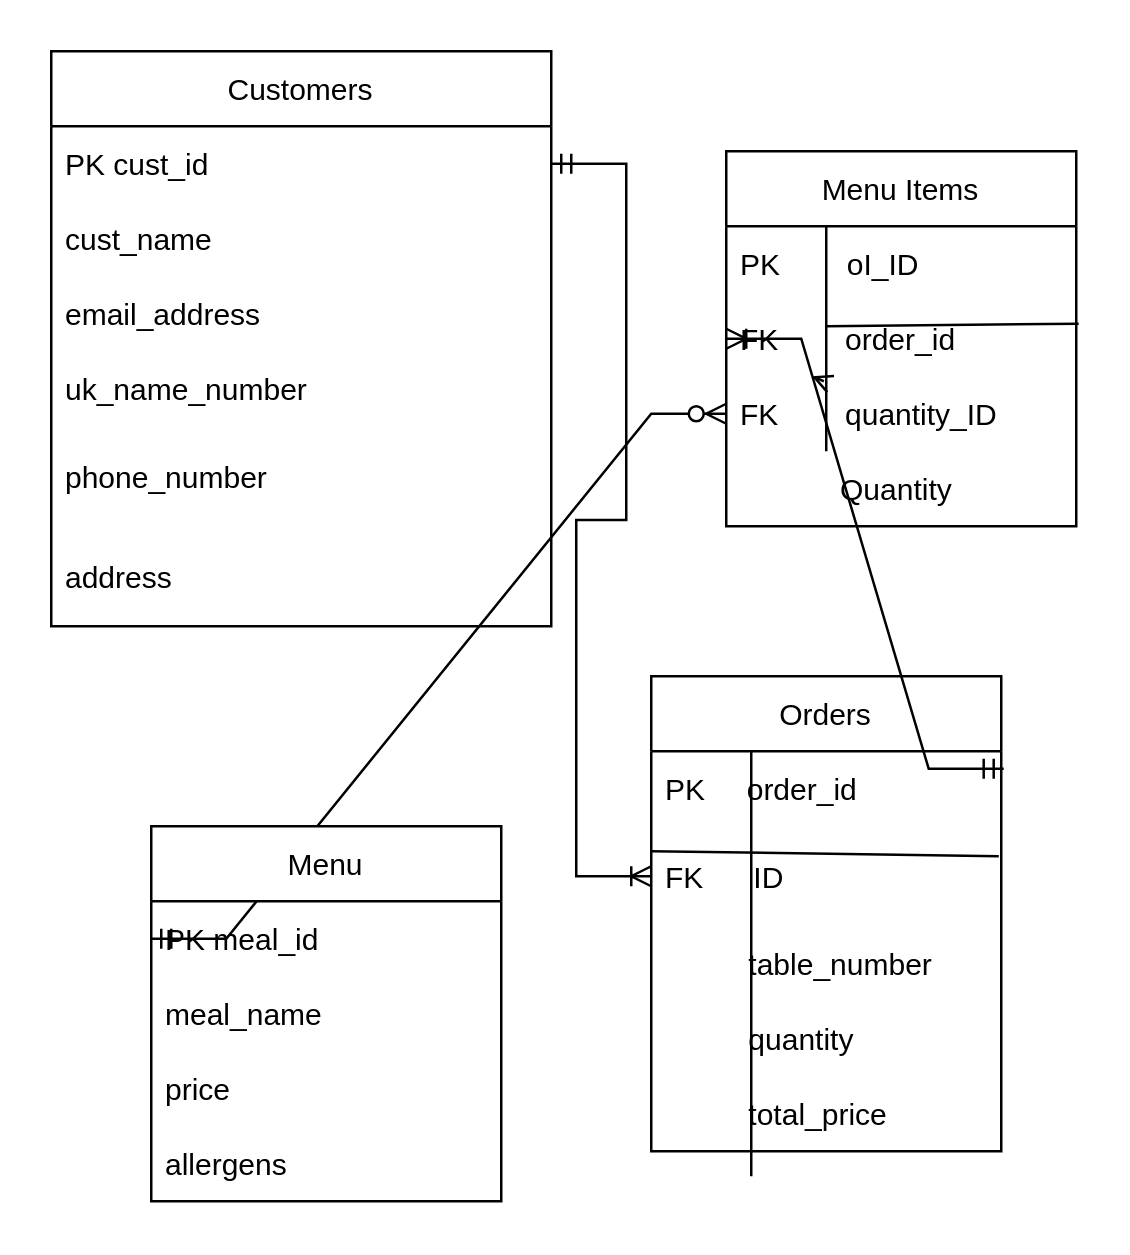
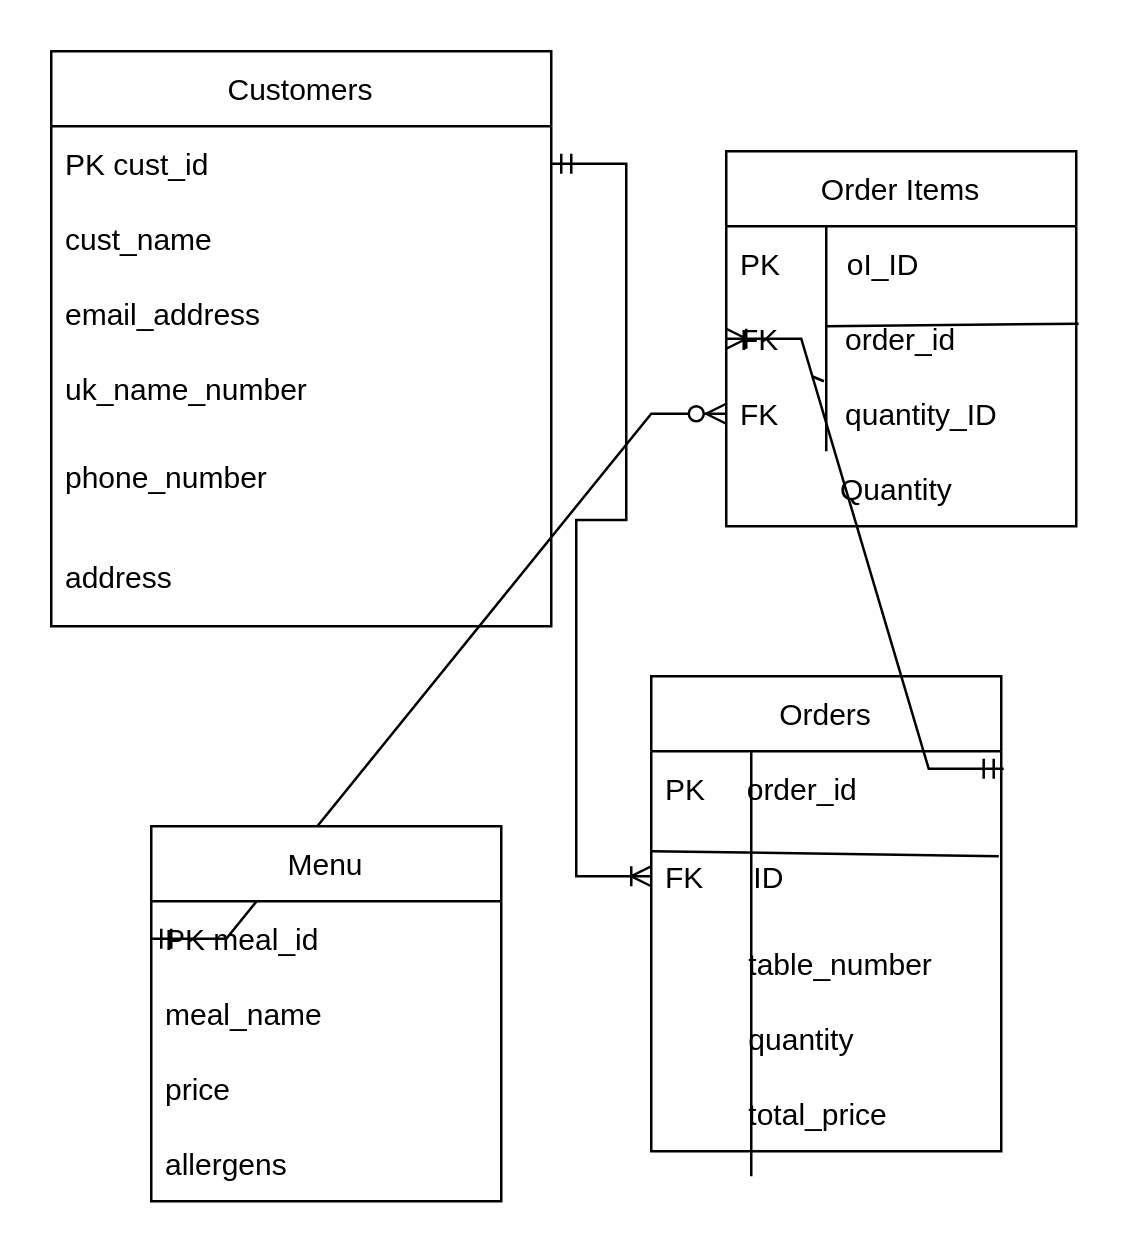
(900, 190) -> (900, 190)
(819, 379) -> (819, 379)
